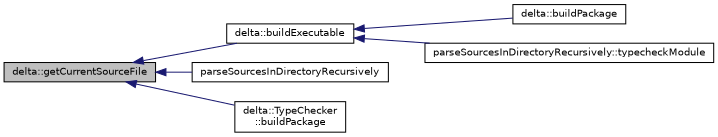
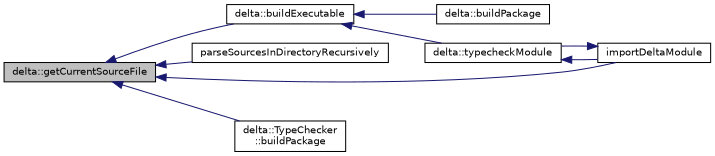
(569, 53) -> (493, 53)
none -> (654, 53)
